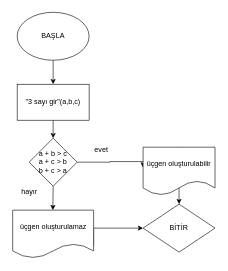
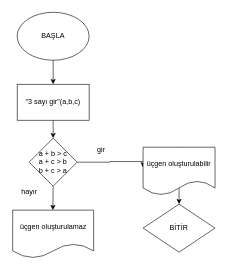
(101, 150) -> (101, 150)
(137, 228) -> none
